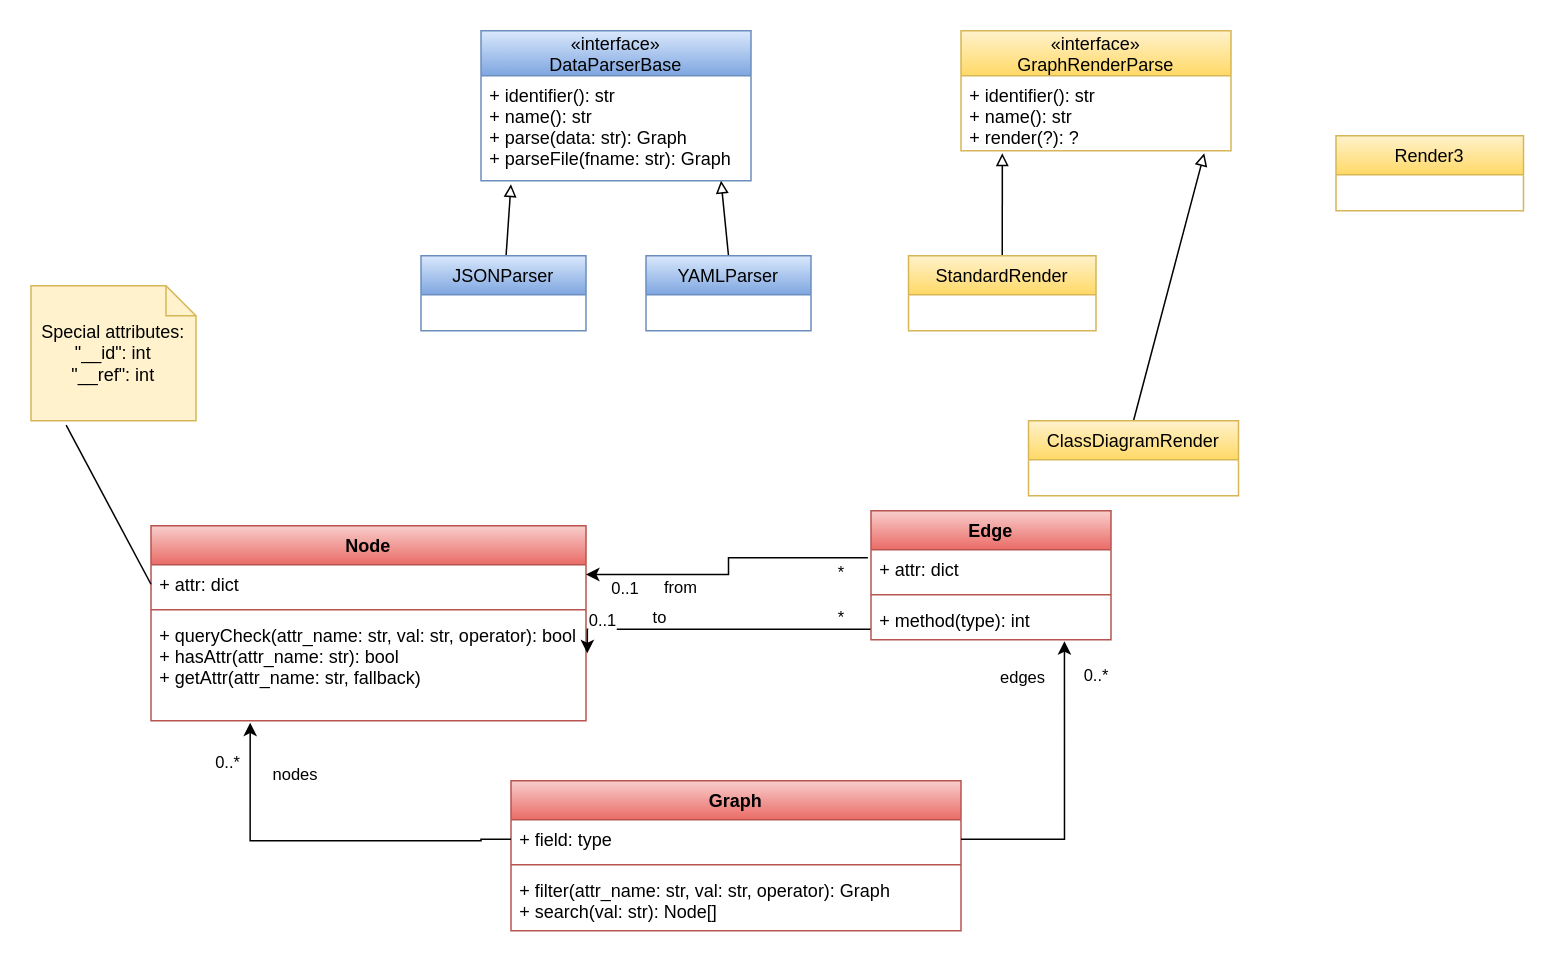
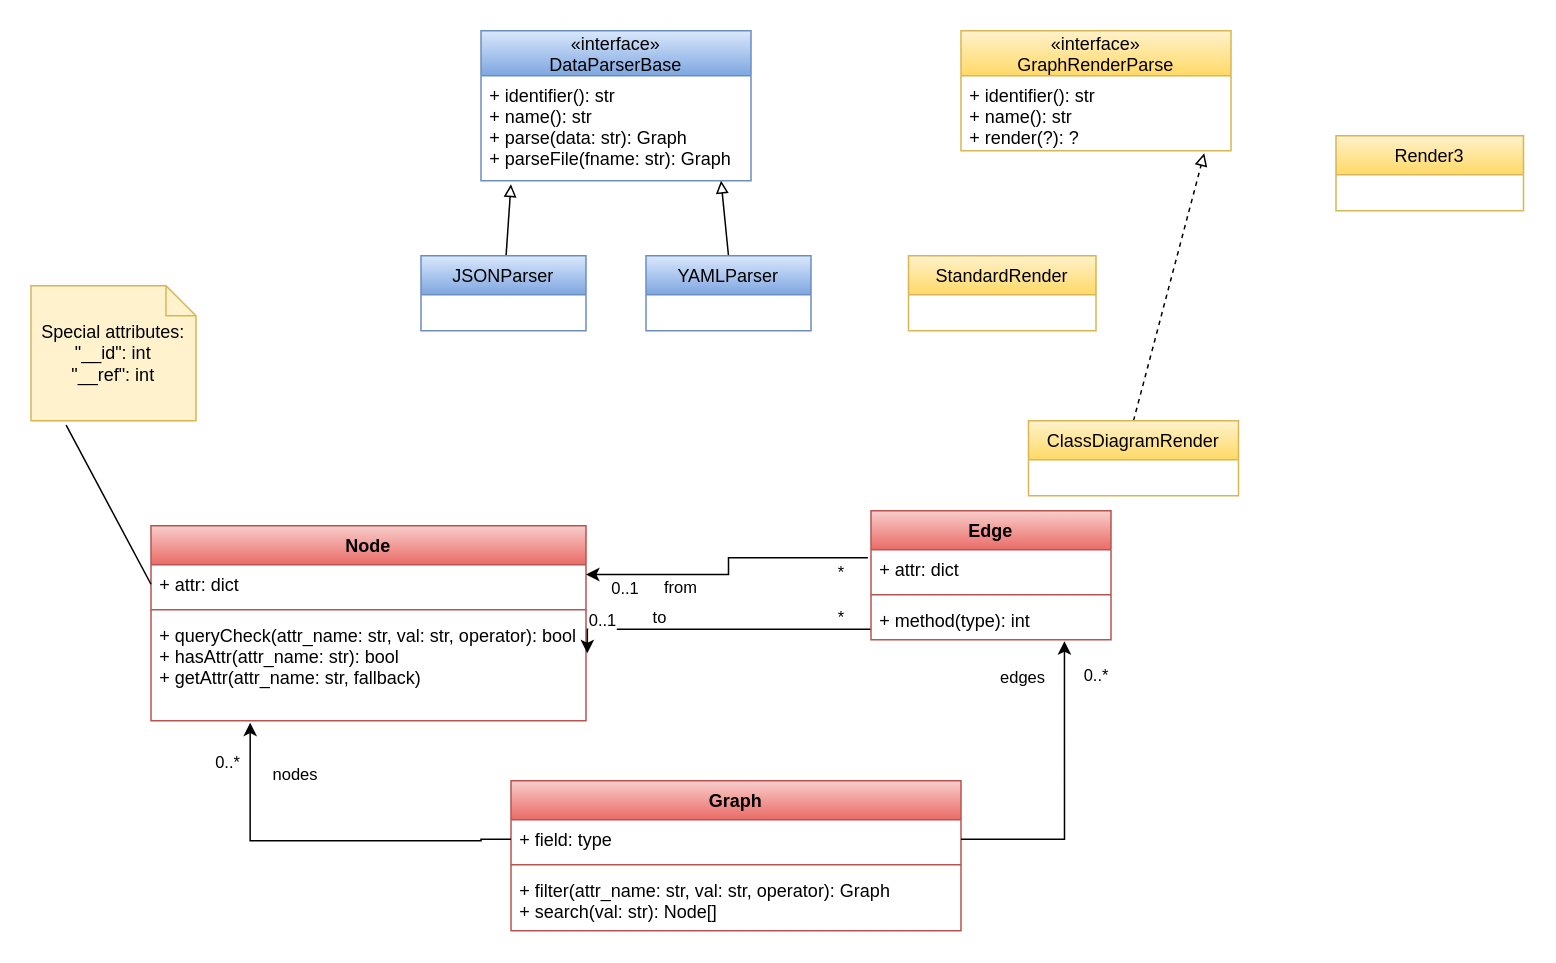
(1002, 211) -> none
(1167, 292) -> (1167, 292)
